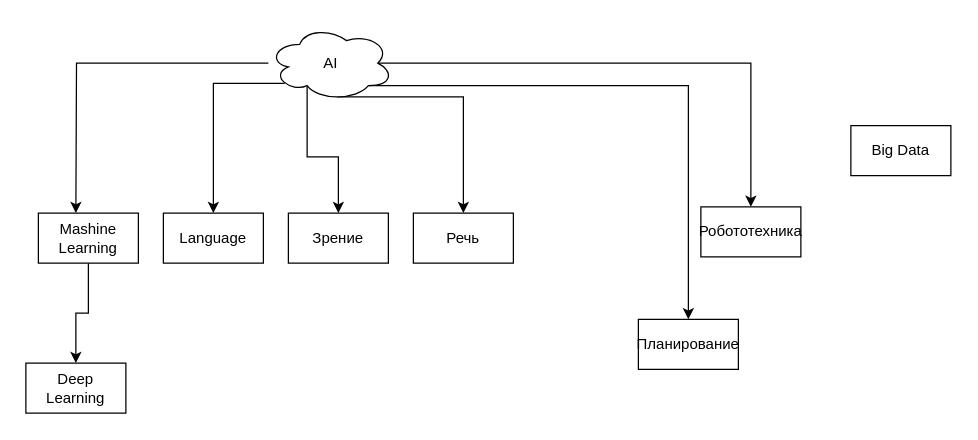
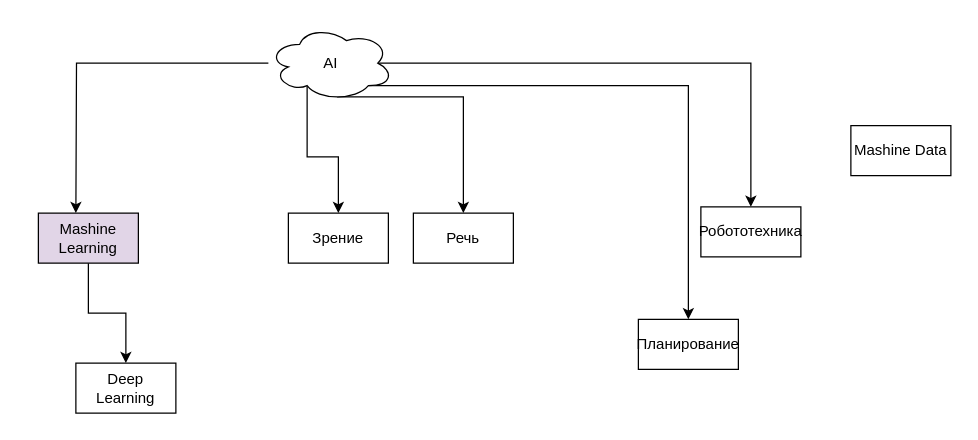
(213, 109) -> none
(901, 151) -> (901, 151)
(88, 238) -> (88, 238)
(213, 238) -> none
(76, 388) -> (126, 388)
